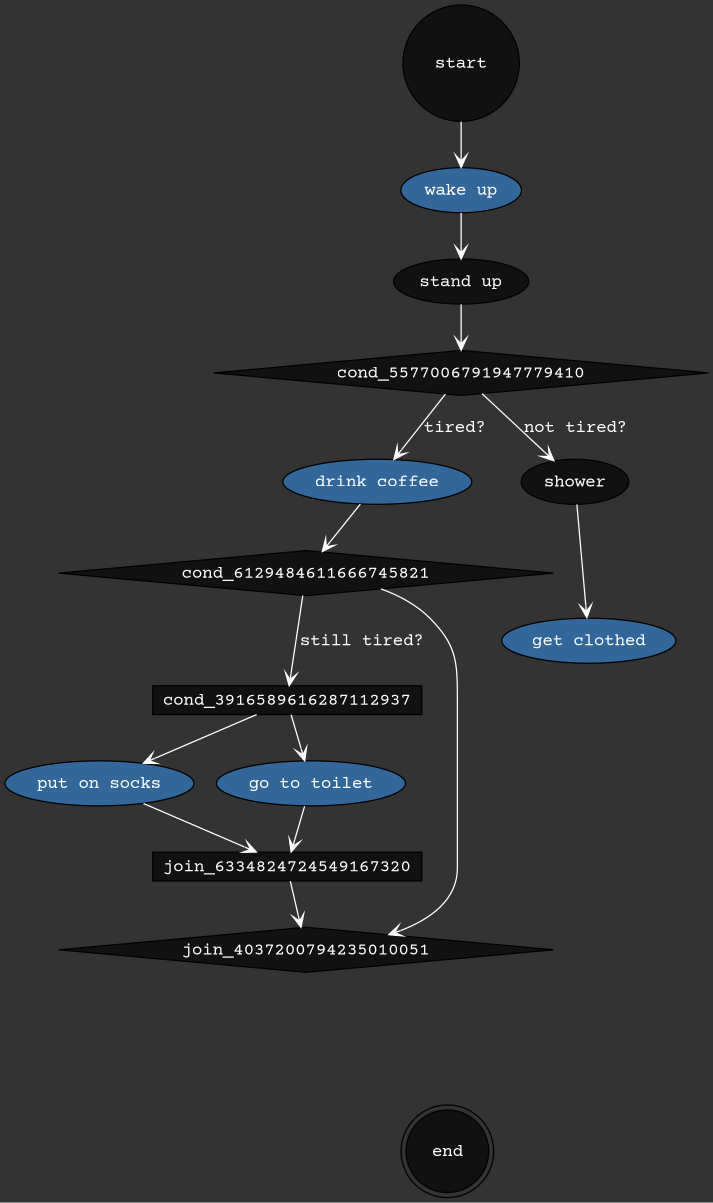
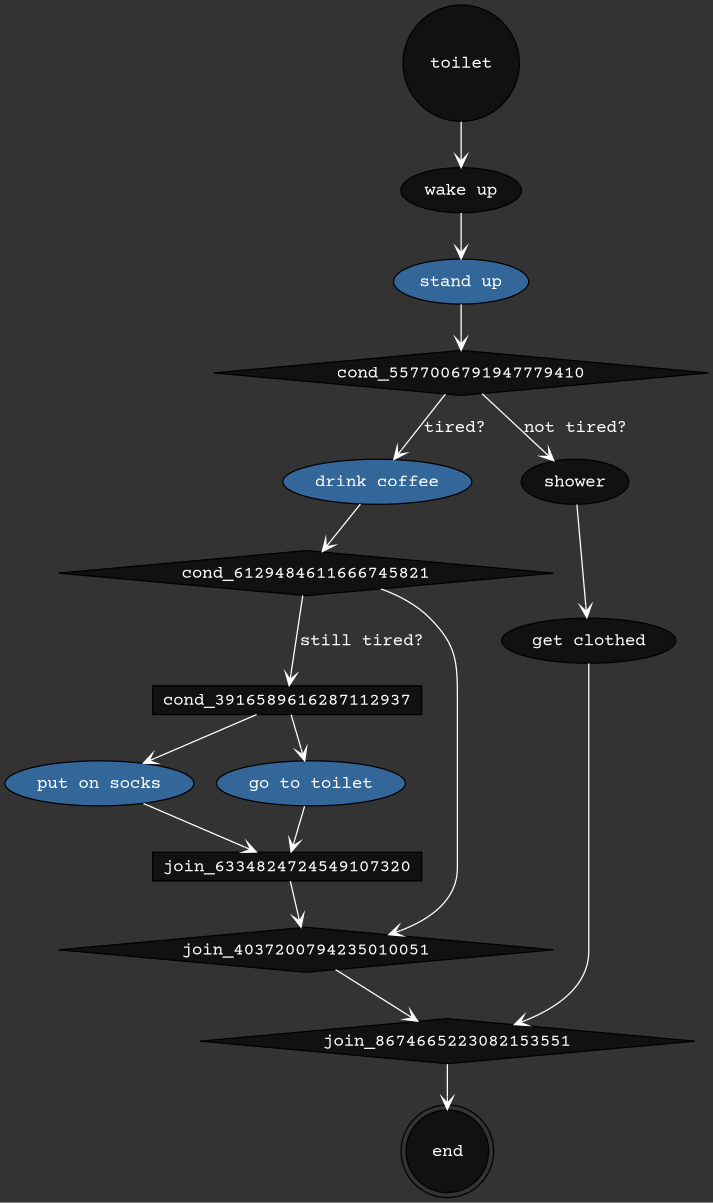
(461, 63) -> (461, 63)
(461, 190) -> (461, 190)
(461, 282) -> (461, 282)
(589, 641) -> (589, 641)
(287, 867) -> (287, 867)
none -> (447, 1041)
